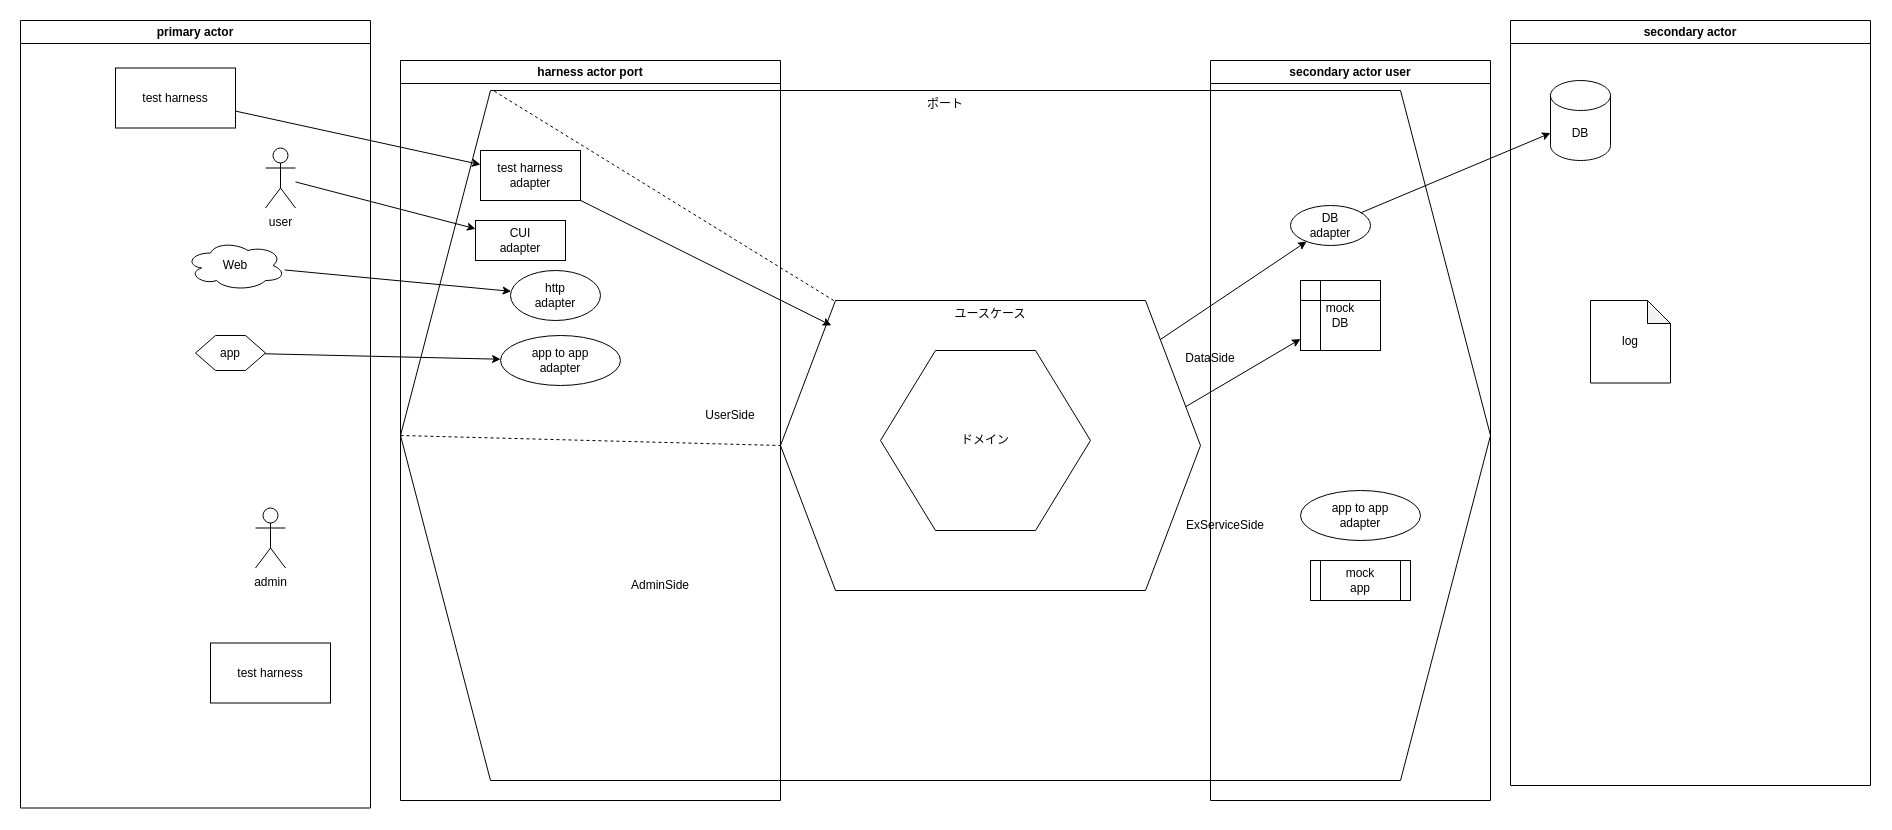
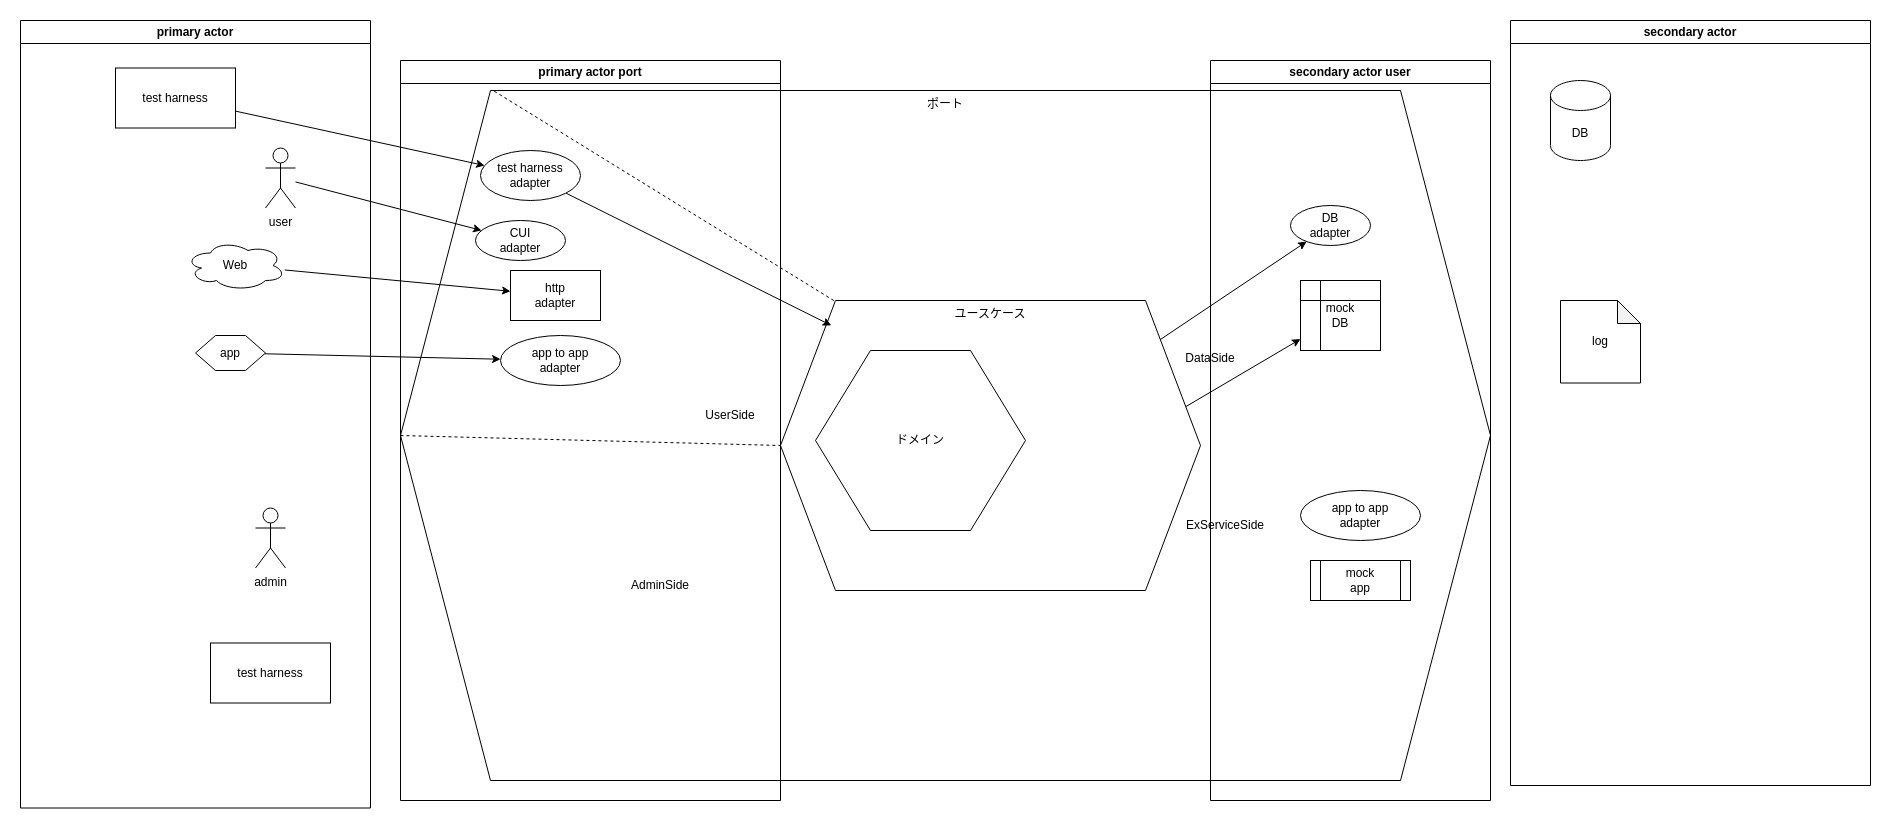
(591, 73) -> (591, 73)
(1453, 174) -> none
(531, 176) -> (531, 176)
(521, 241) -> (521, 241)
(556, 296) -> (556, 296)
(1631, 342) -> (1601, 342)
(986, 441) -> (921, 441)
